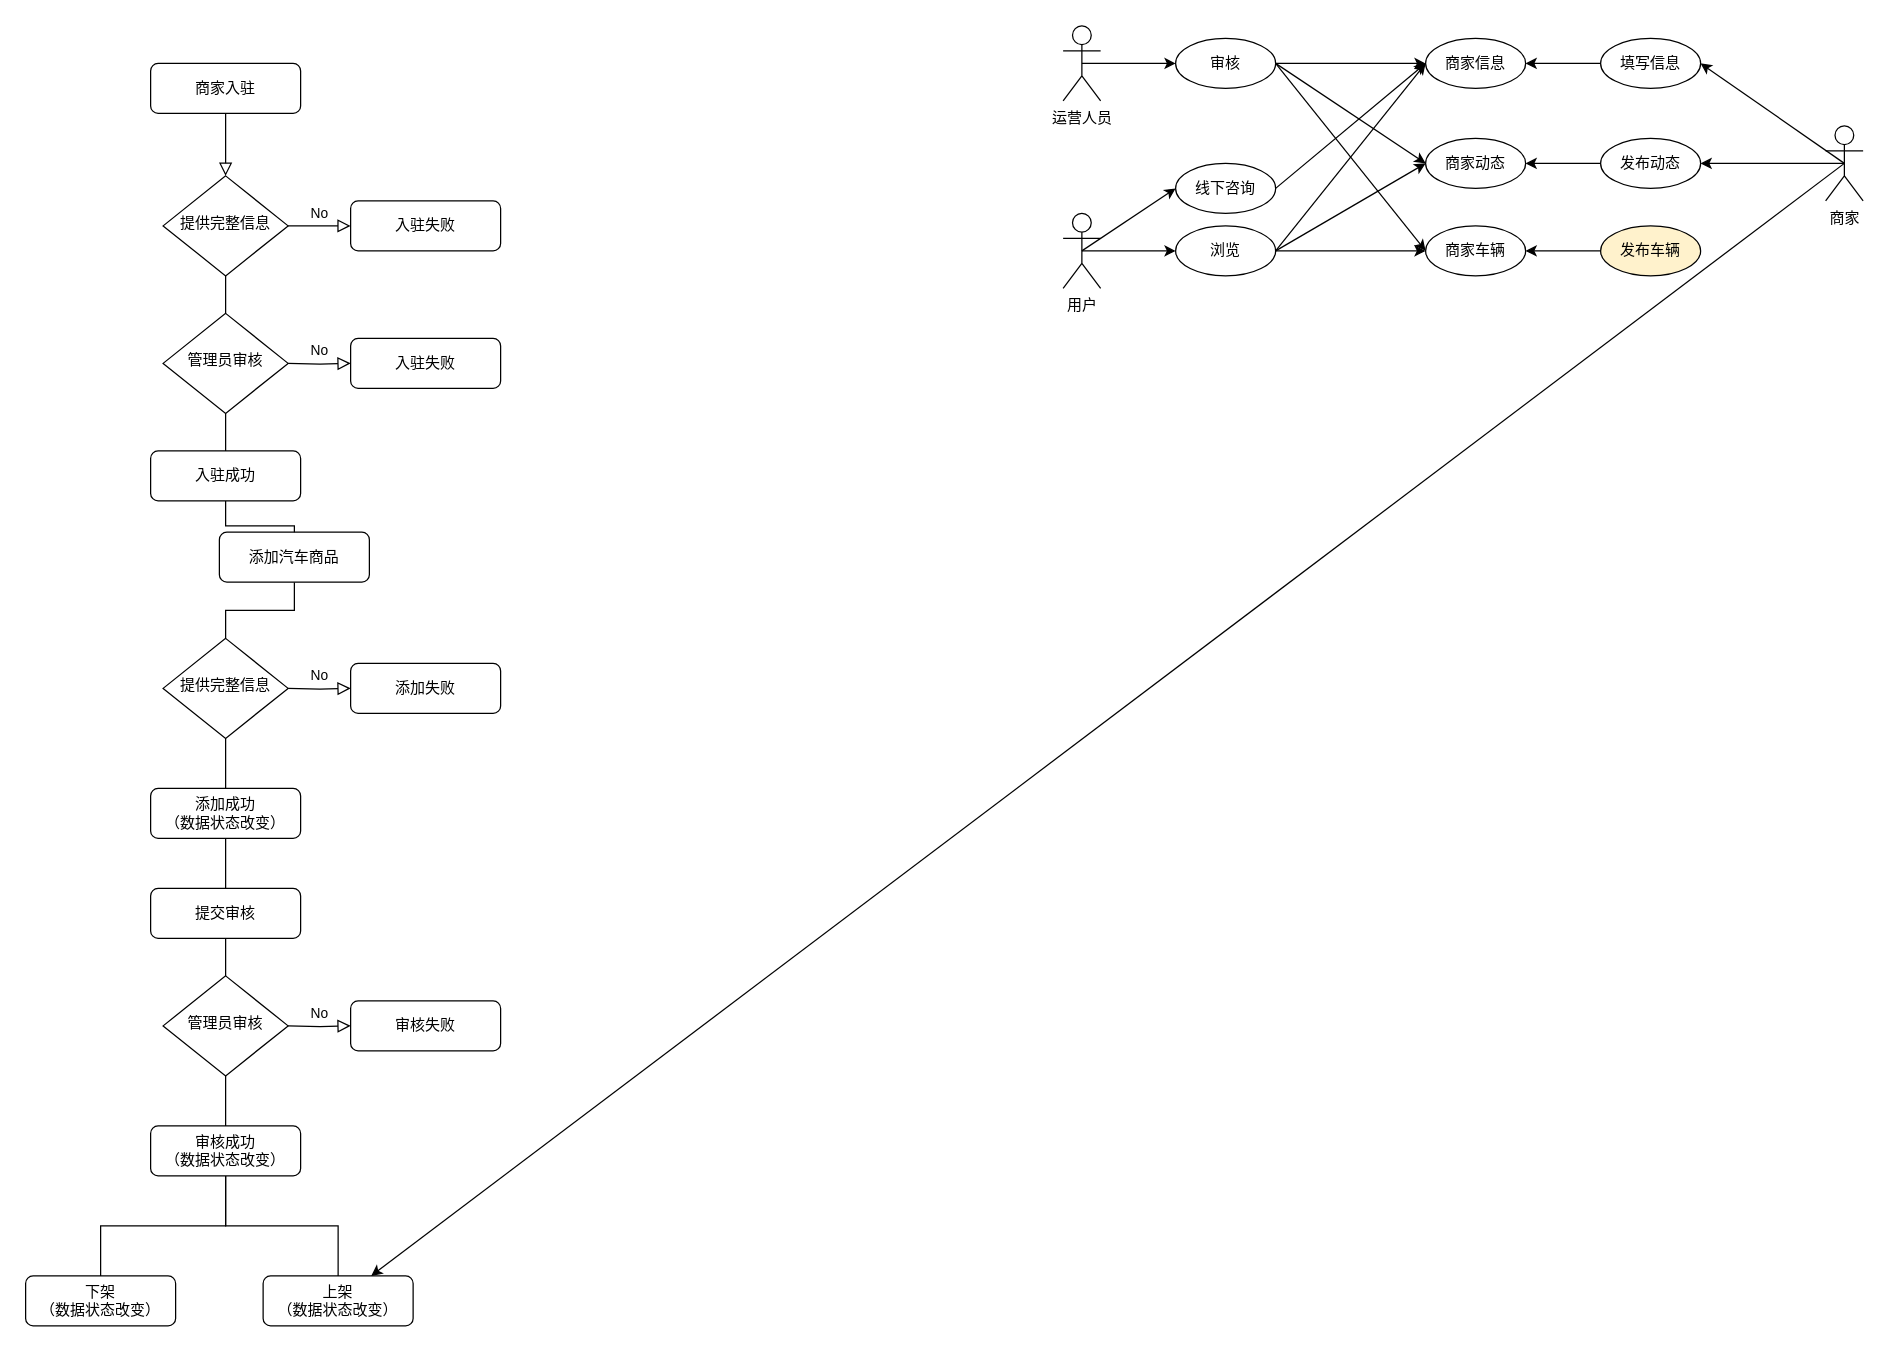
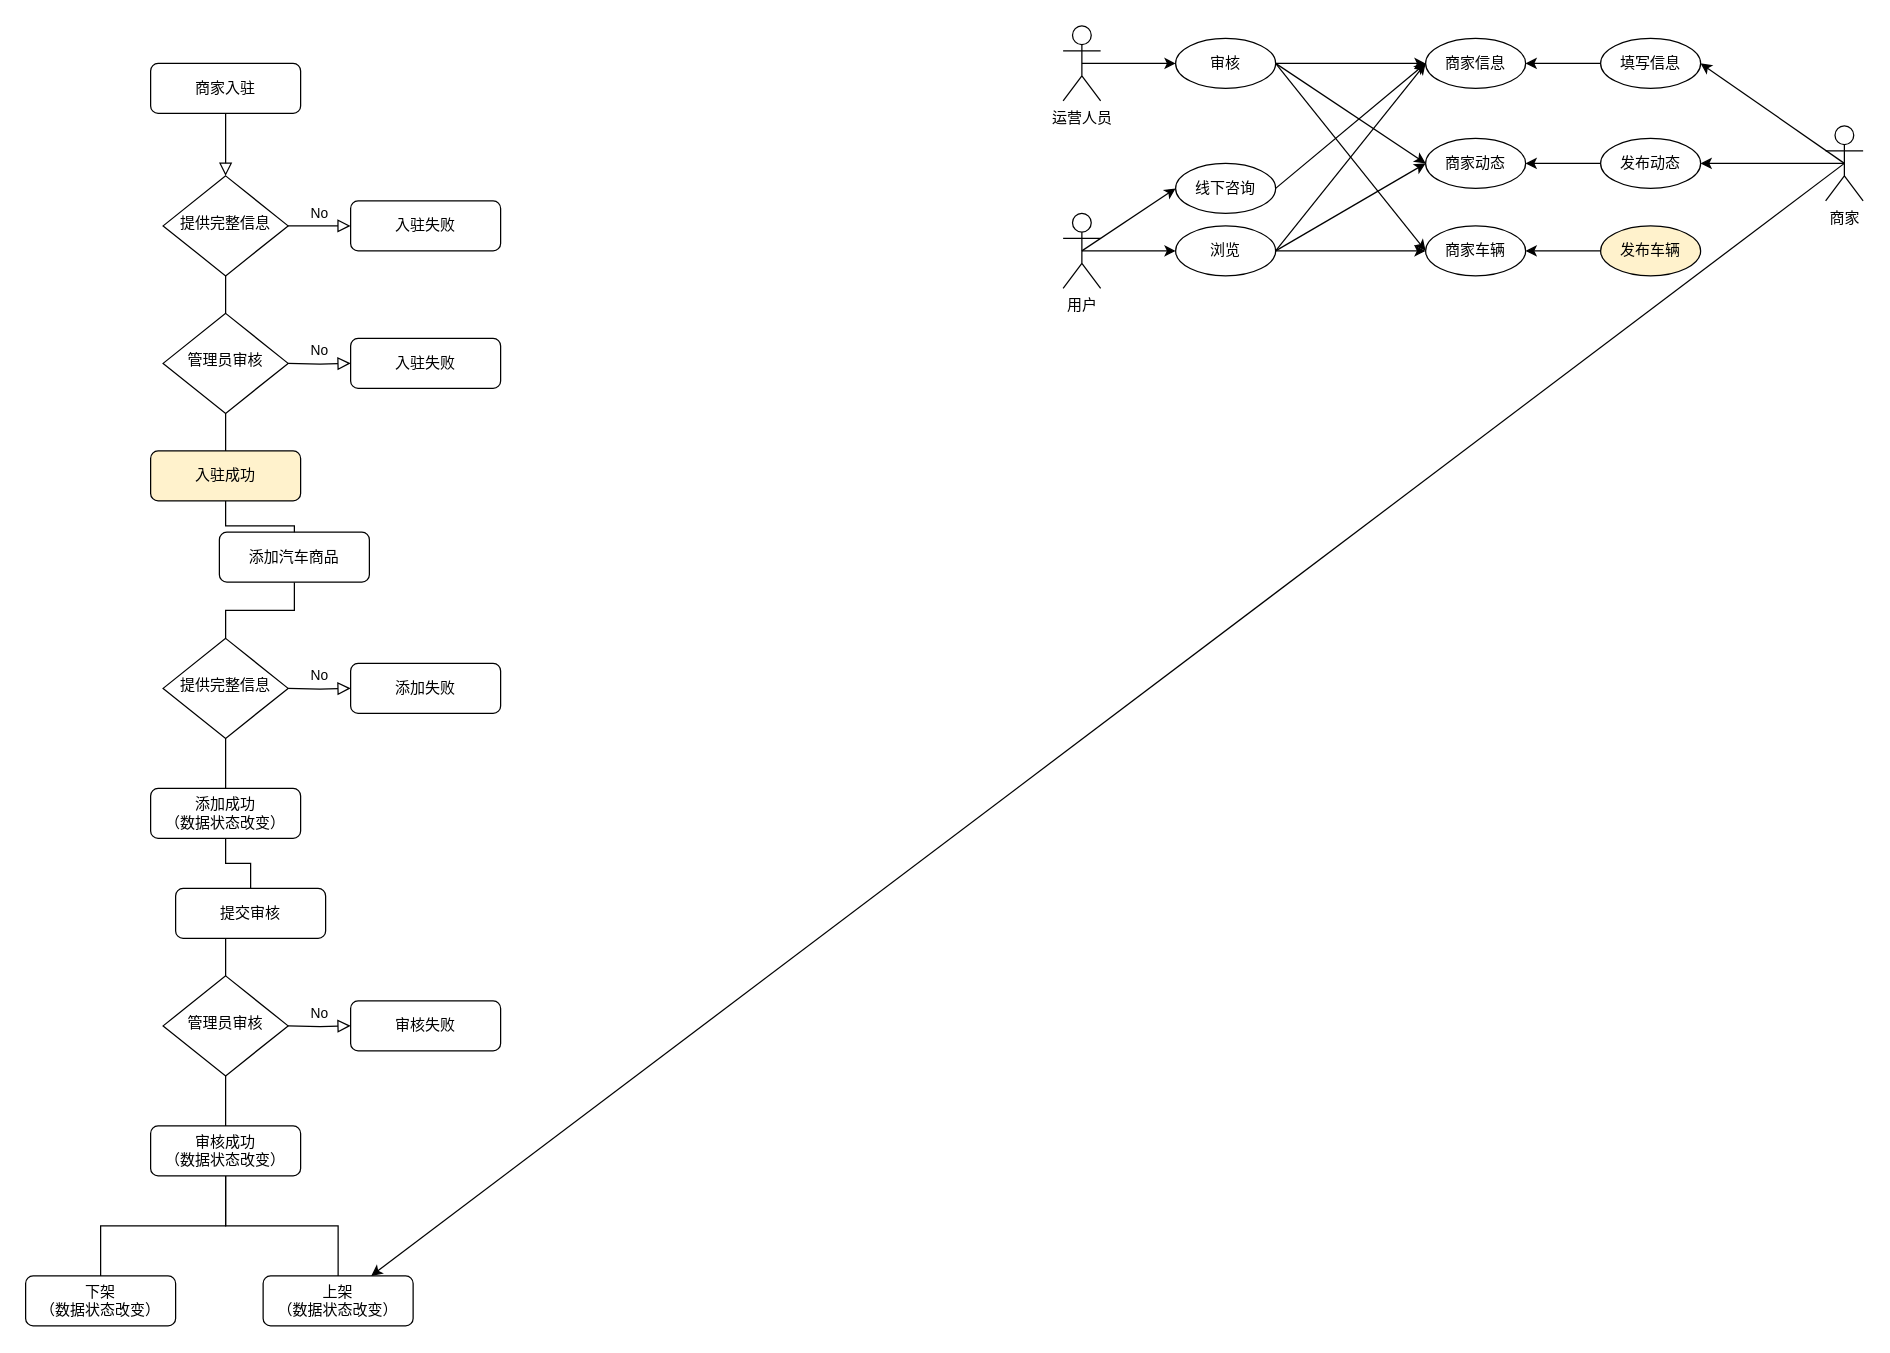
(226, 476) -> (226, 476)
(226, 913) -> (251, 913)
